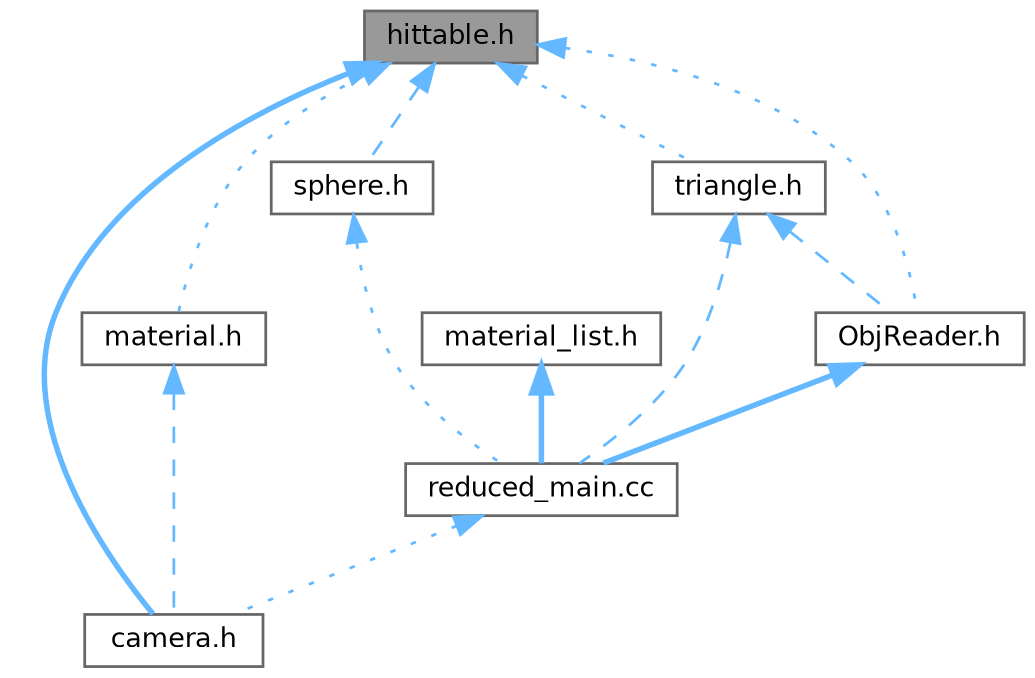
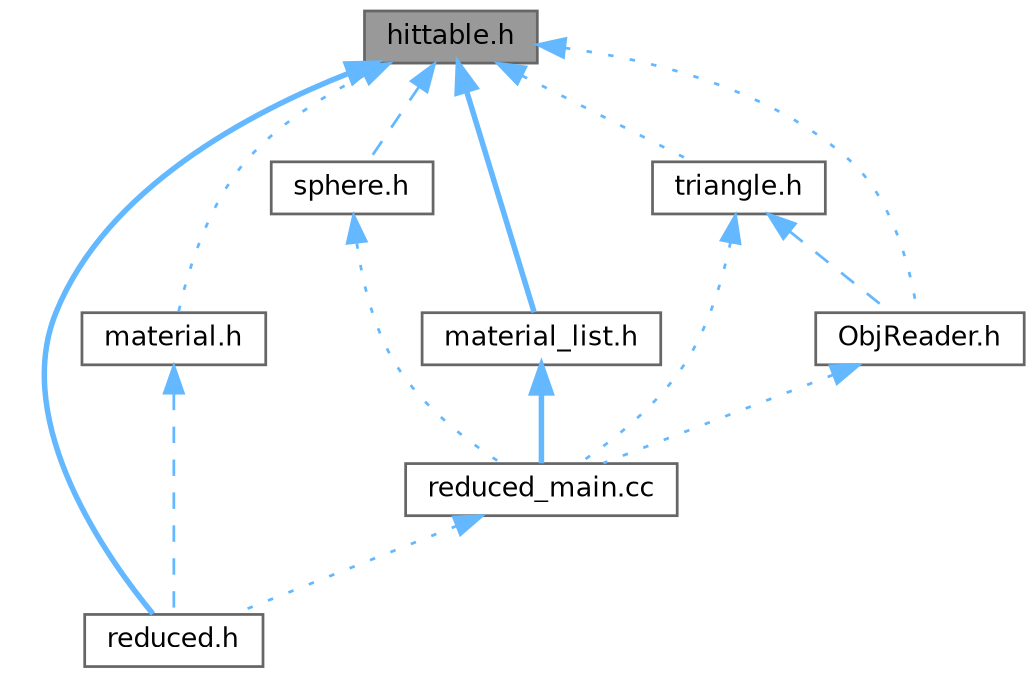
none -> (500, 202)
(680, 370) -> (680, 370)
(718, 419) -> (718, 419)
(174, 641) -> (174, 641)
